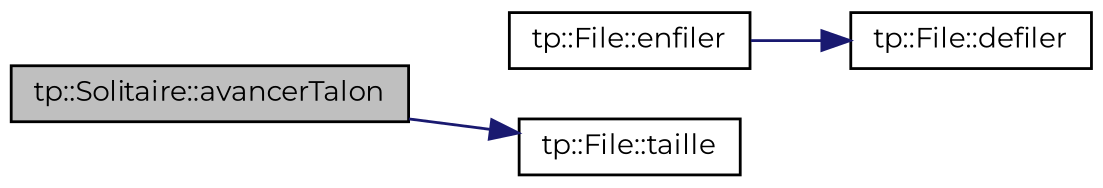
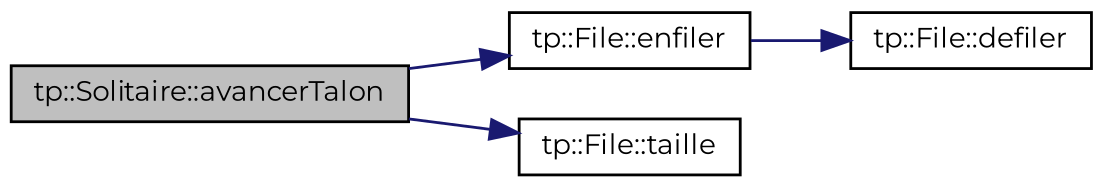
none -> (445, 64)
